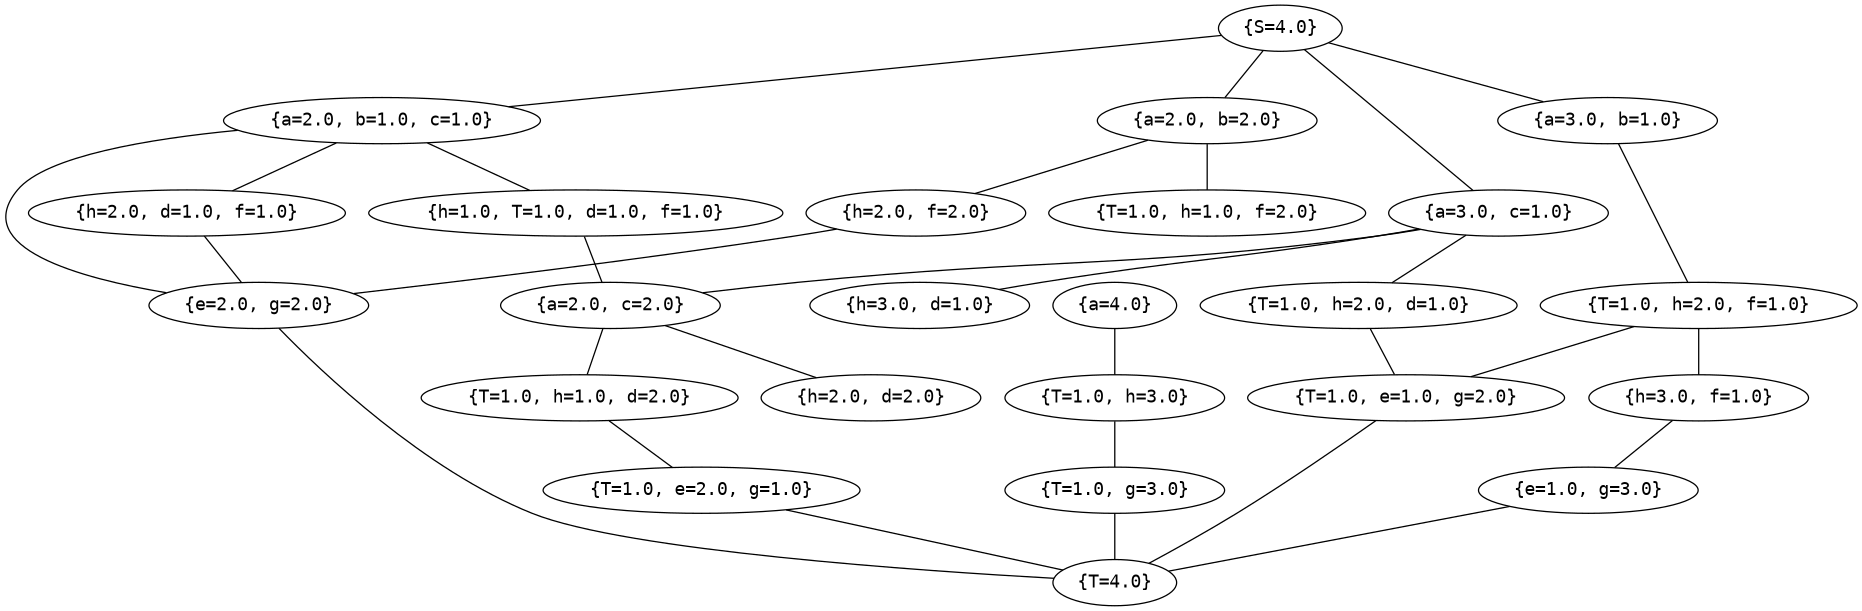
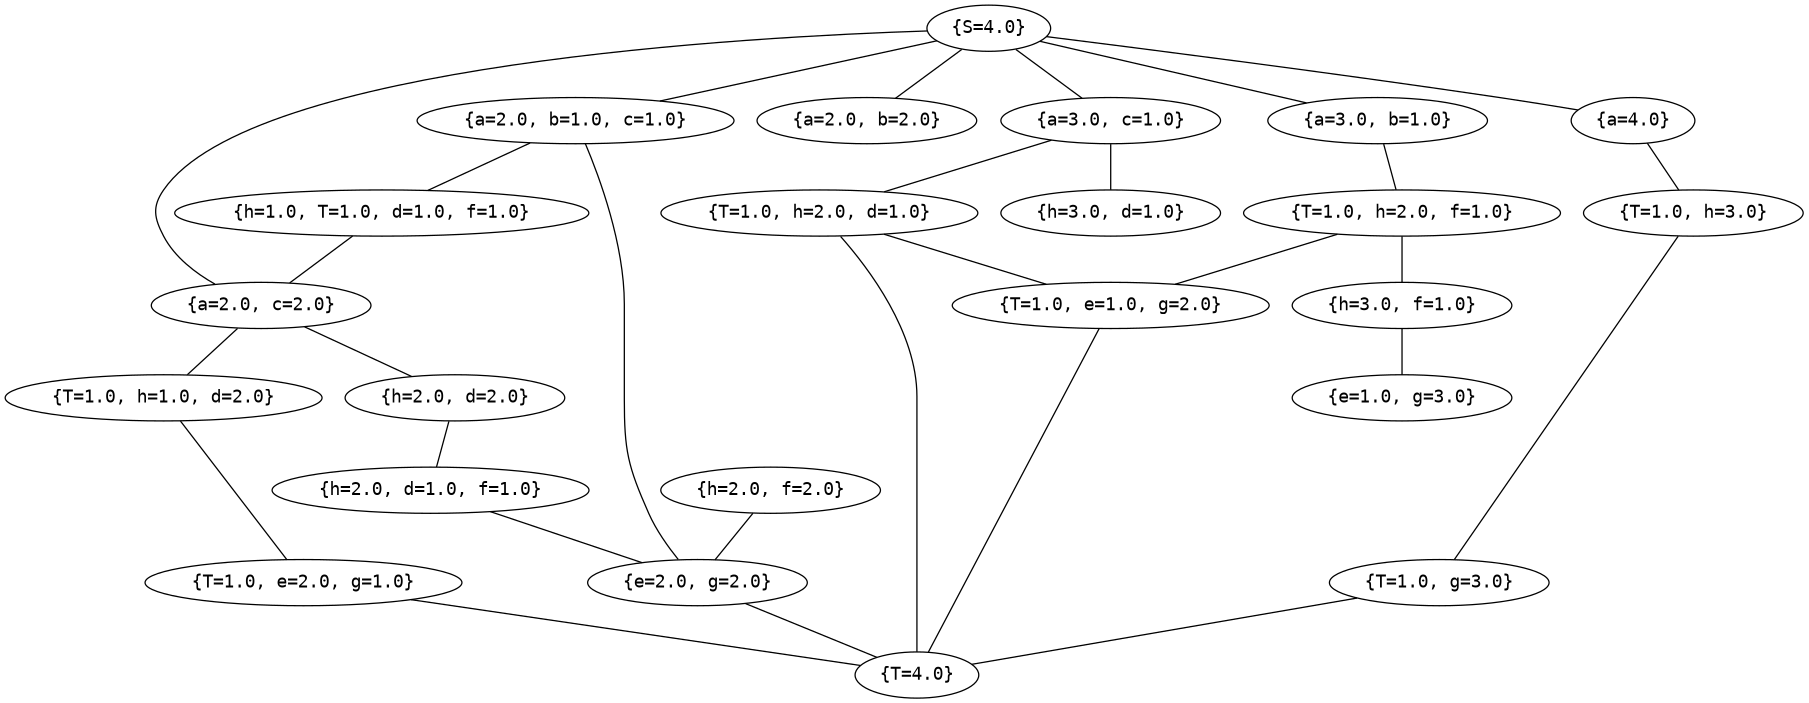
none -> (1312, 71)
(284, 167) -> (443, 444)
(1061, 167) -> none
(1207, 213) -> none
(1062, 264) -> (473, 72)
(1339, 539) -> (917, 434)
